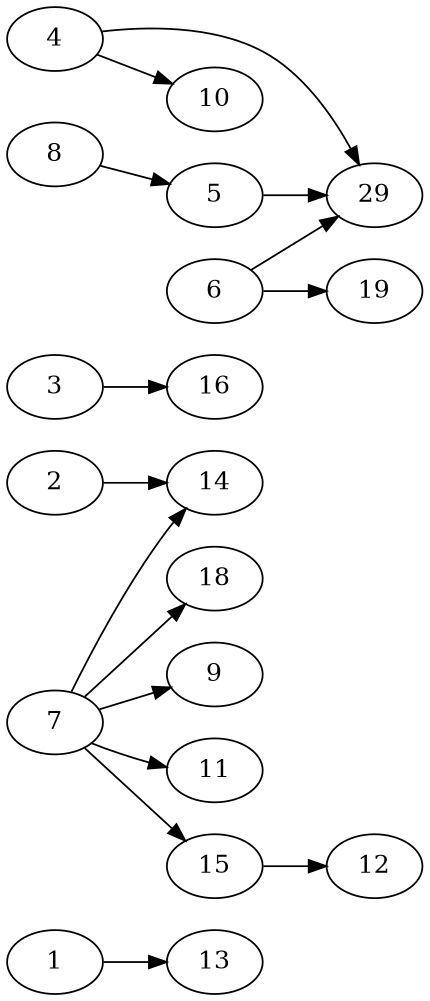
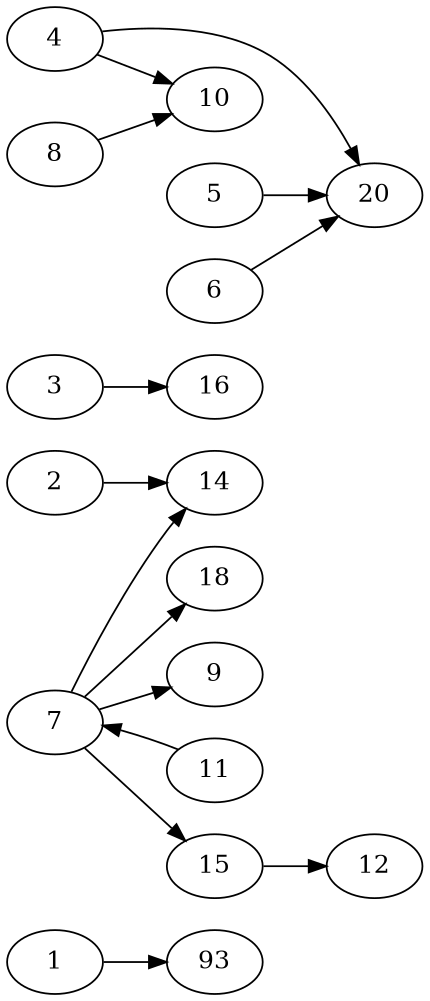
(126, 173) -> (126, 130)
(375, 195) -> (375, 195)
(375, 291) -> none
(120, 754) -> (150, 739)
(215, 962) -> (215, 962)
